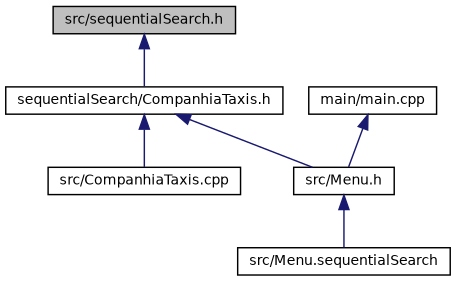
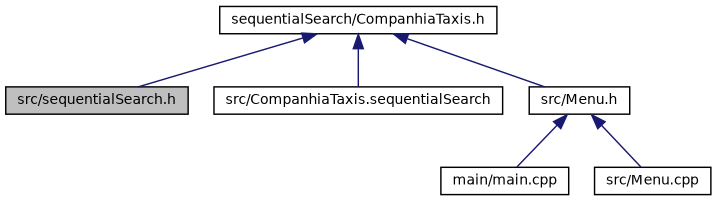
(144, 68) -> (221, 62)
(356, 148) -> (537, 146)
(144, 181) -> (358, 101)
(344, 261) -> (653, 181)
